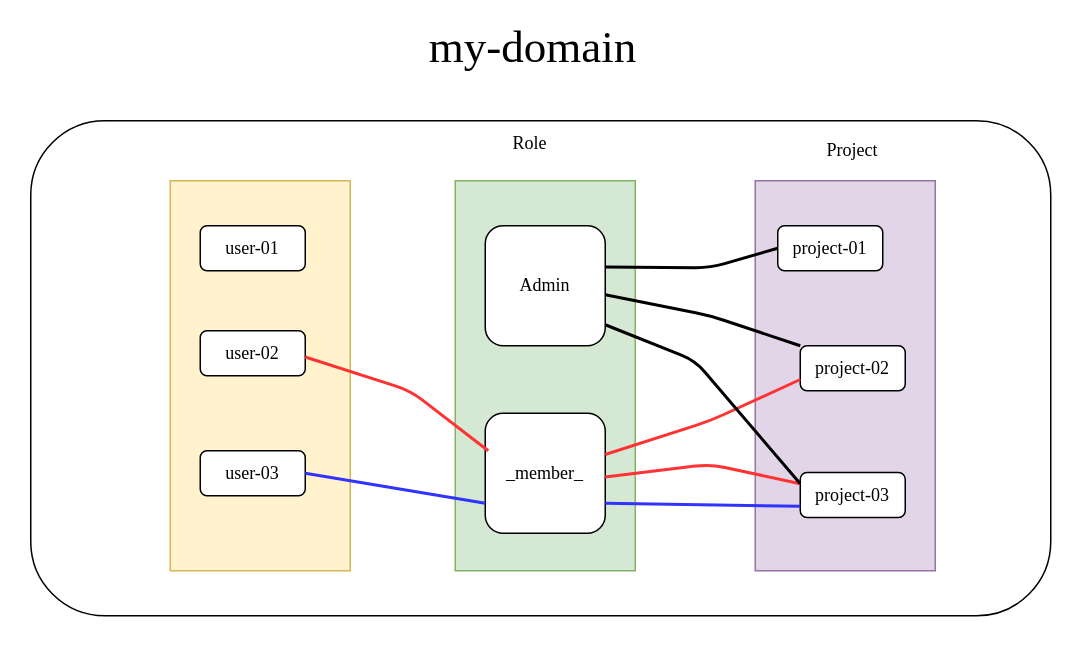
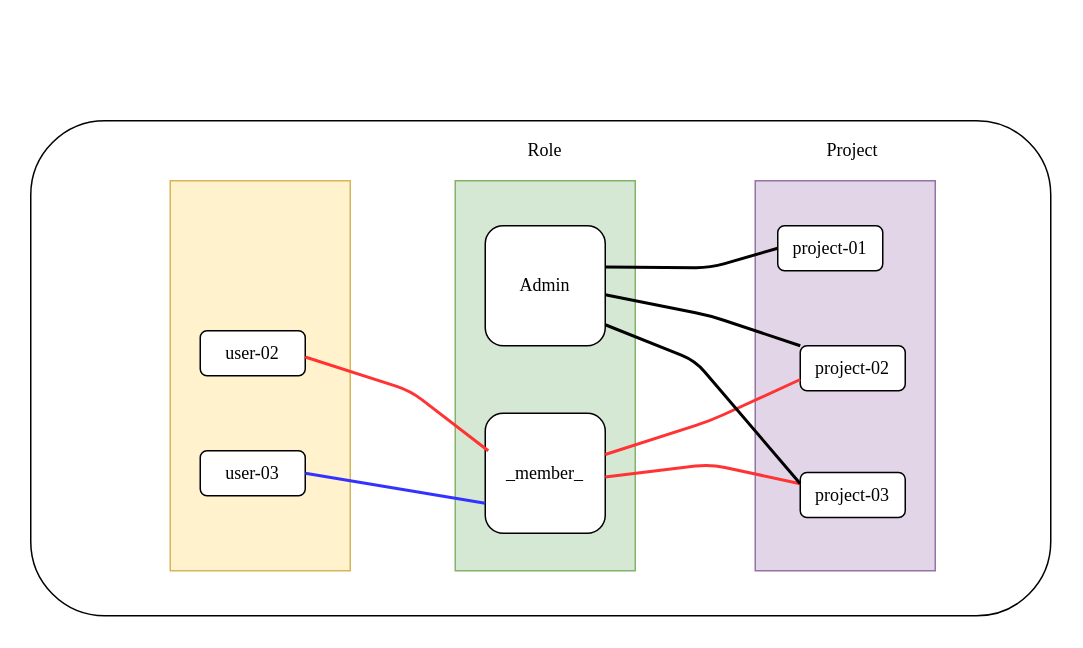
(533, 46) -> none
(530, 143) -> (545, 151)
(253, 248) -> none
(702, 505) -> none
